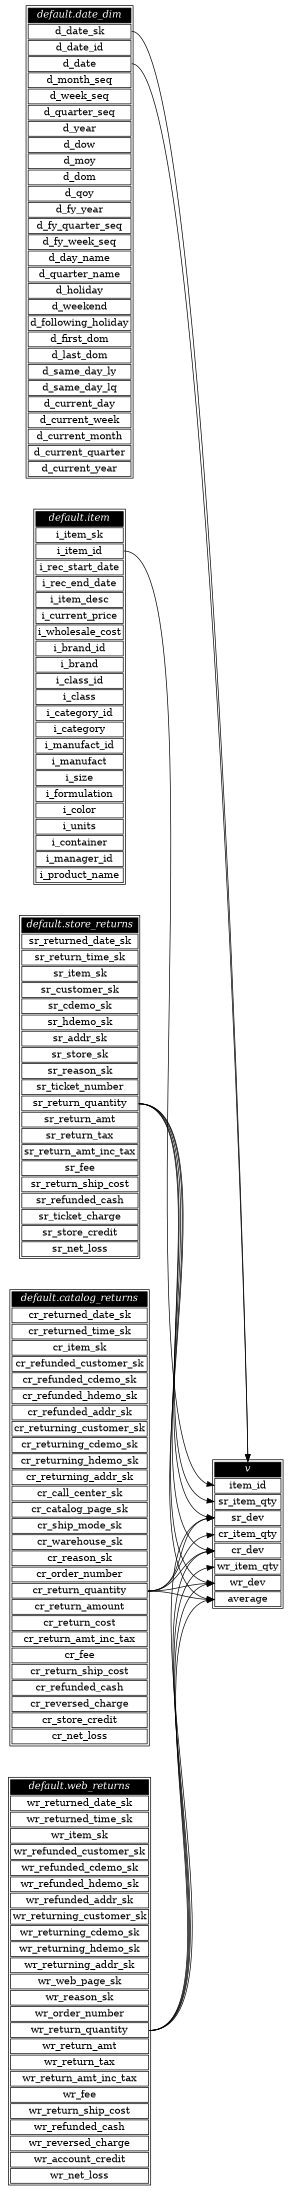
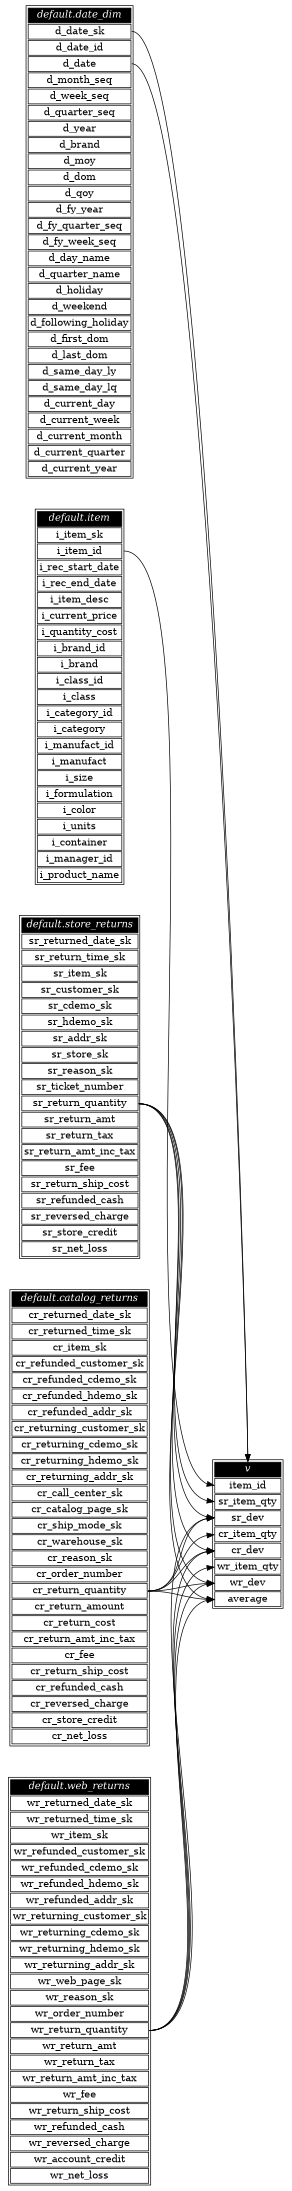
(80, 145) -> (80, 145)
(80, 632) -> (80, 632)
(80, 1216) -> (80, 1216)
